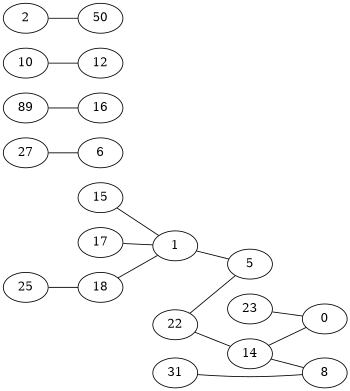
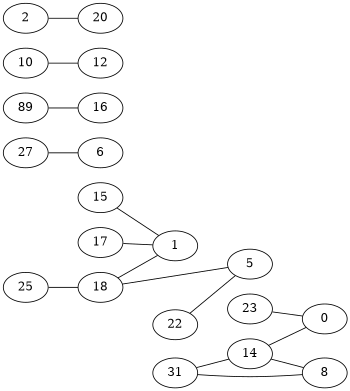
(100, 18) -> (100, 18)
(213, 255) -> (175, 276)
(213, 339) -> (213, 363)
